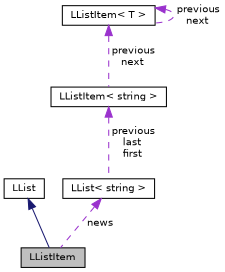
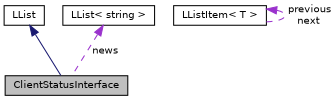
(109, 97) -> none
(53, 258) -> (66, 86)
